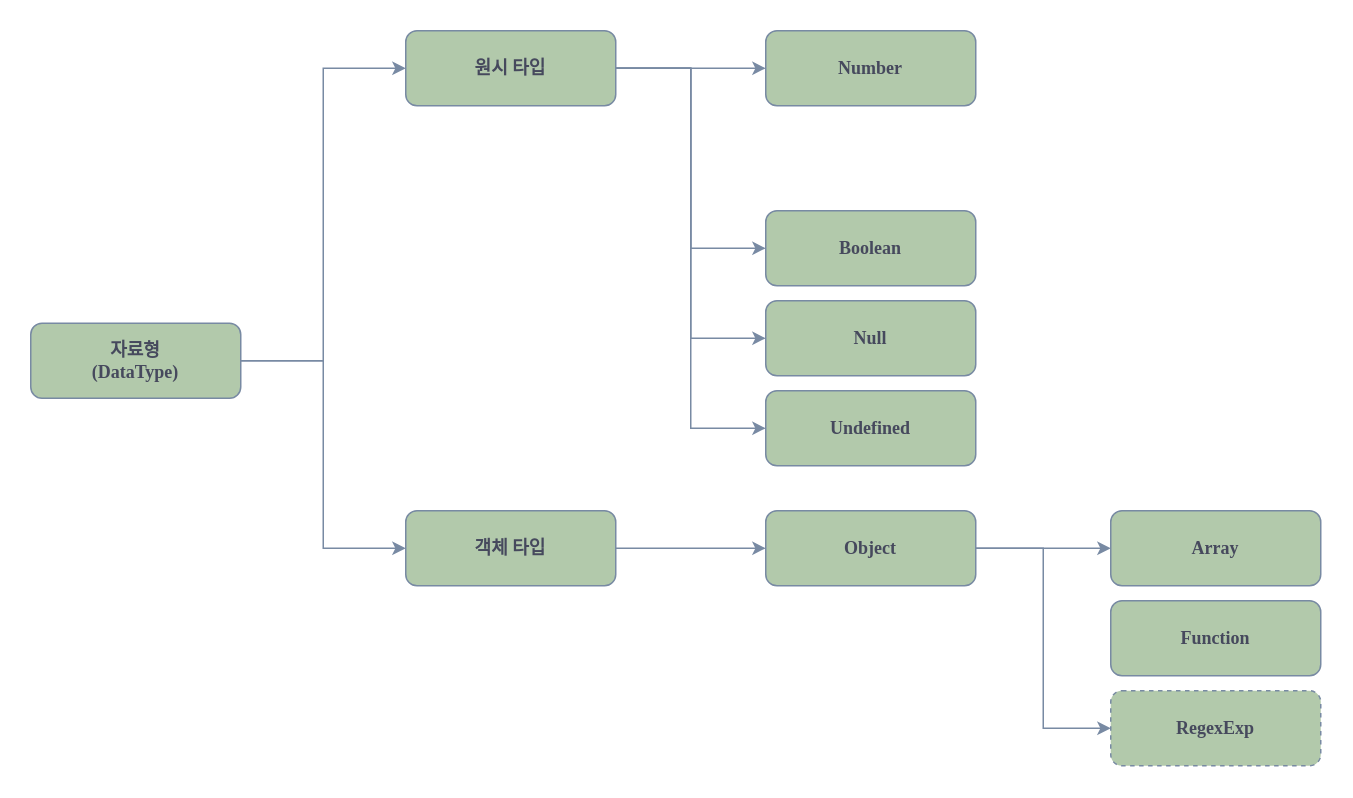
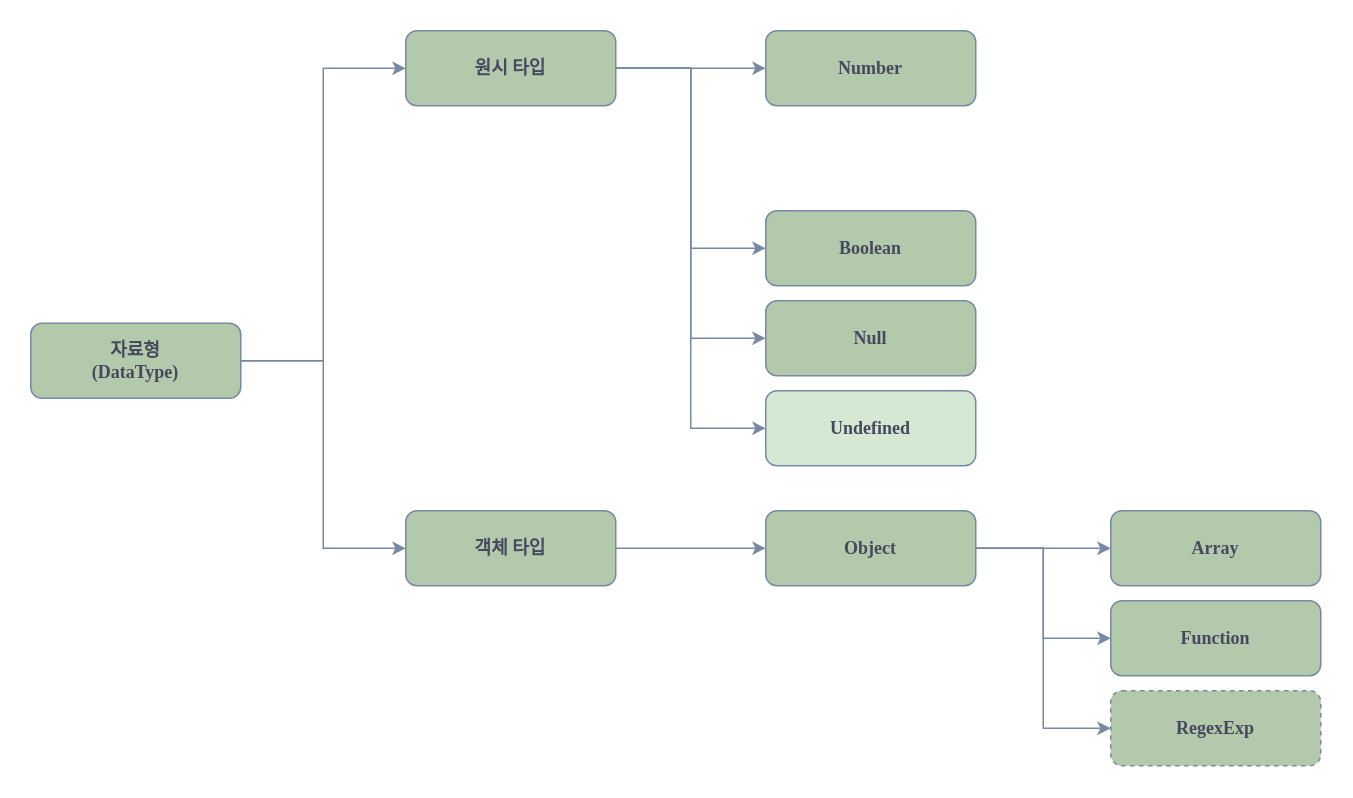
(871, 428) -> (871, 428)
none -> (1074, 638)
